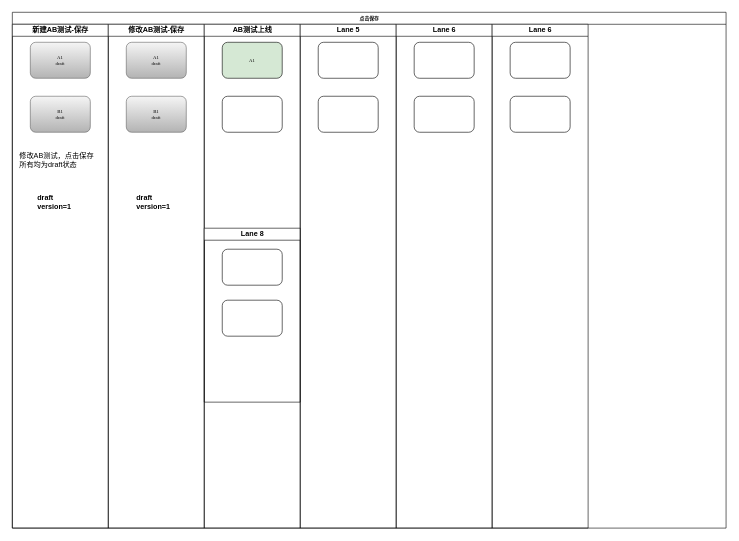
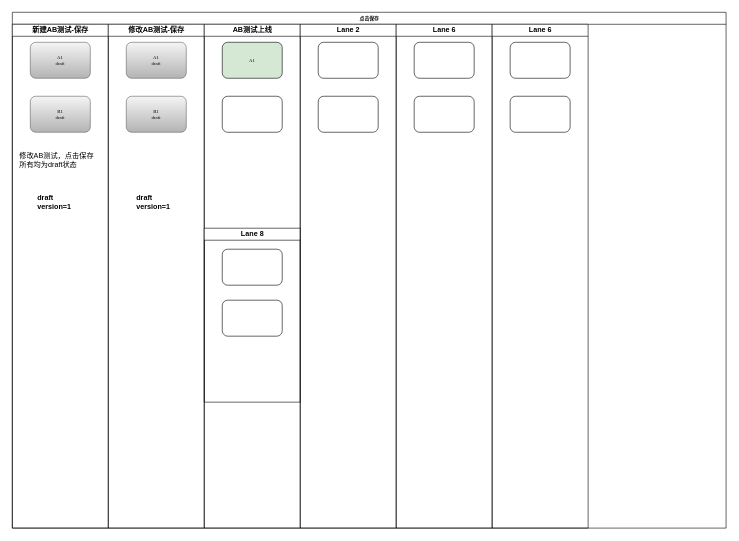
(349, 30) -> (349, 30)
